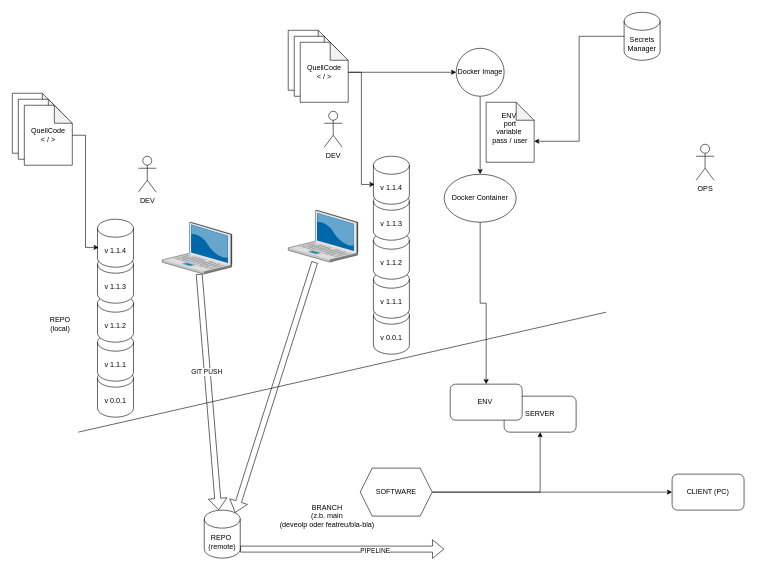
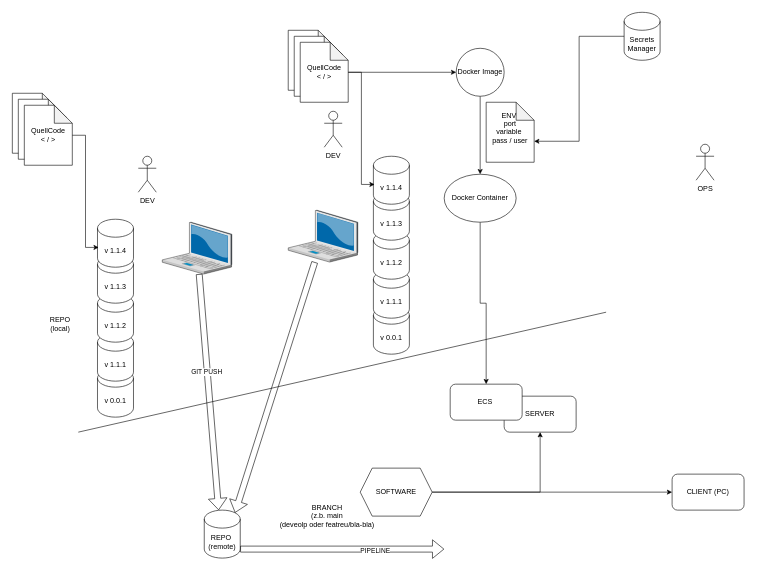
(486, 402) -> (486, 402)
